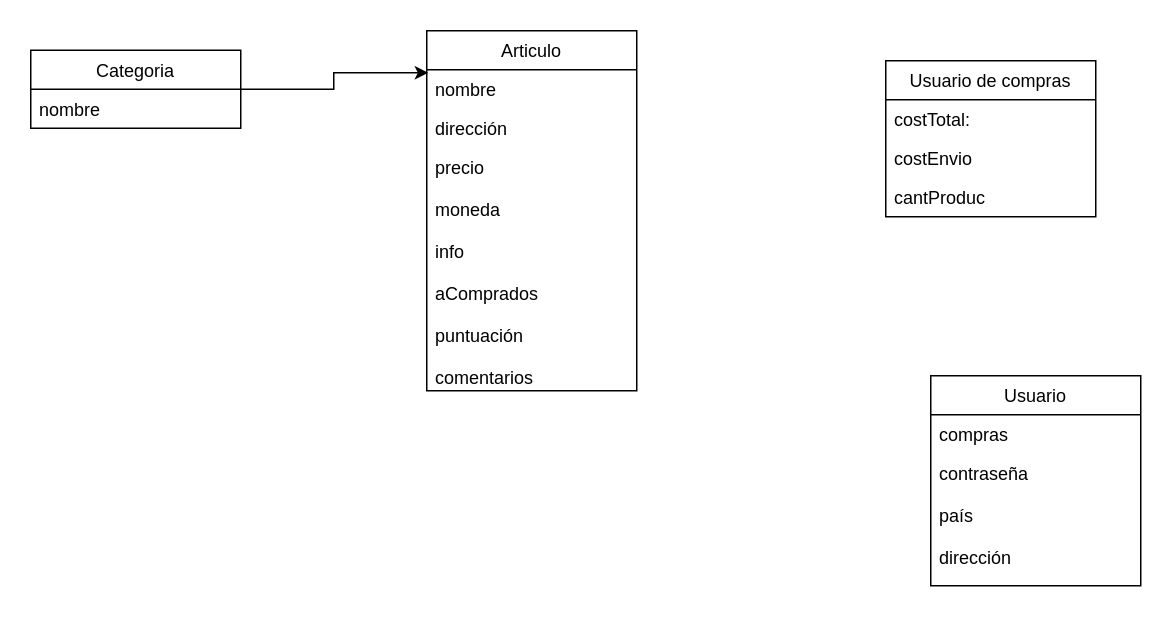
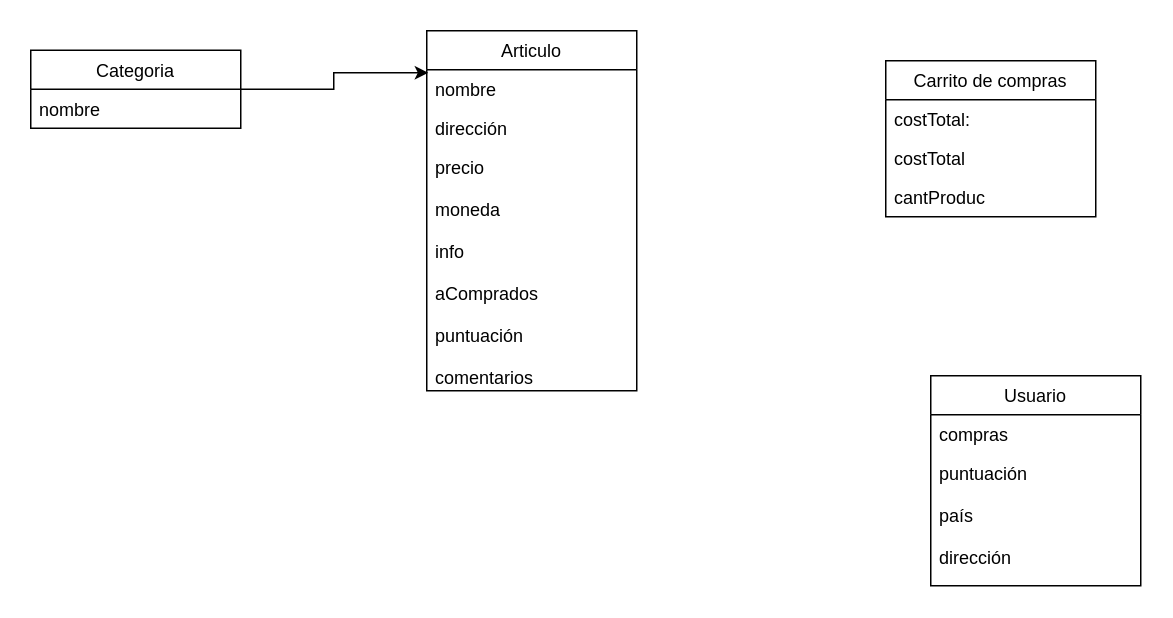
(990, 81) -> (990, 81)
(937, 159) -> (937, 159)
(989, 474) -> (987, 474)
